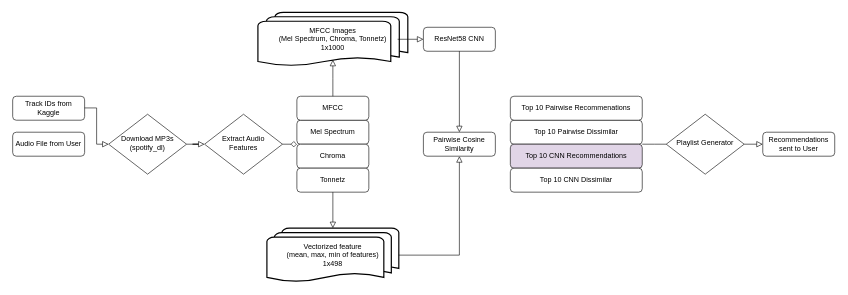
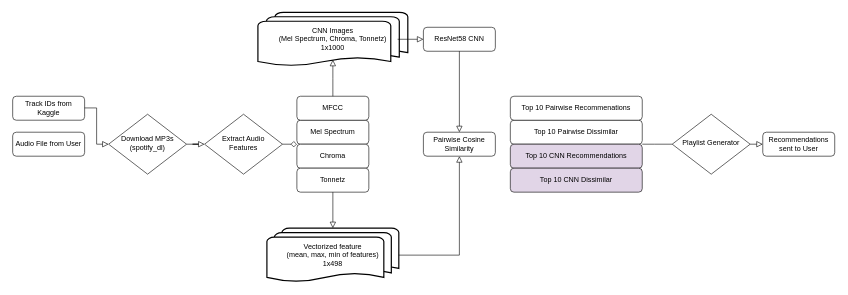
(333, 39) -> (333, 39)
(705, 144) -> (711, 144)
(576, 180) -> (576, 180)
